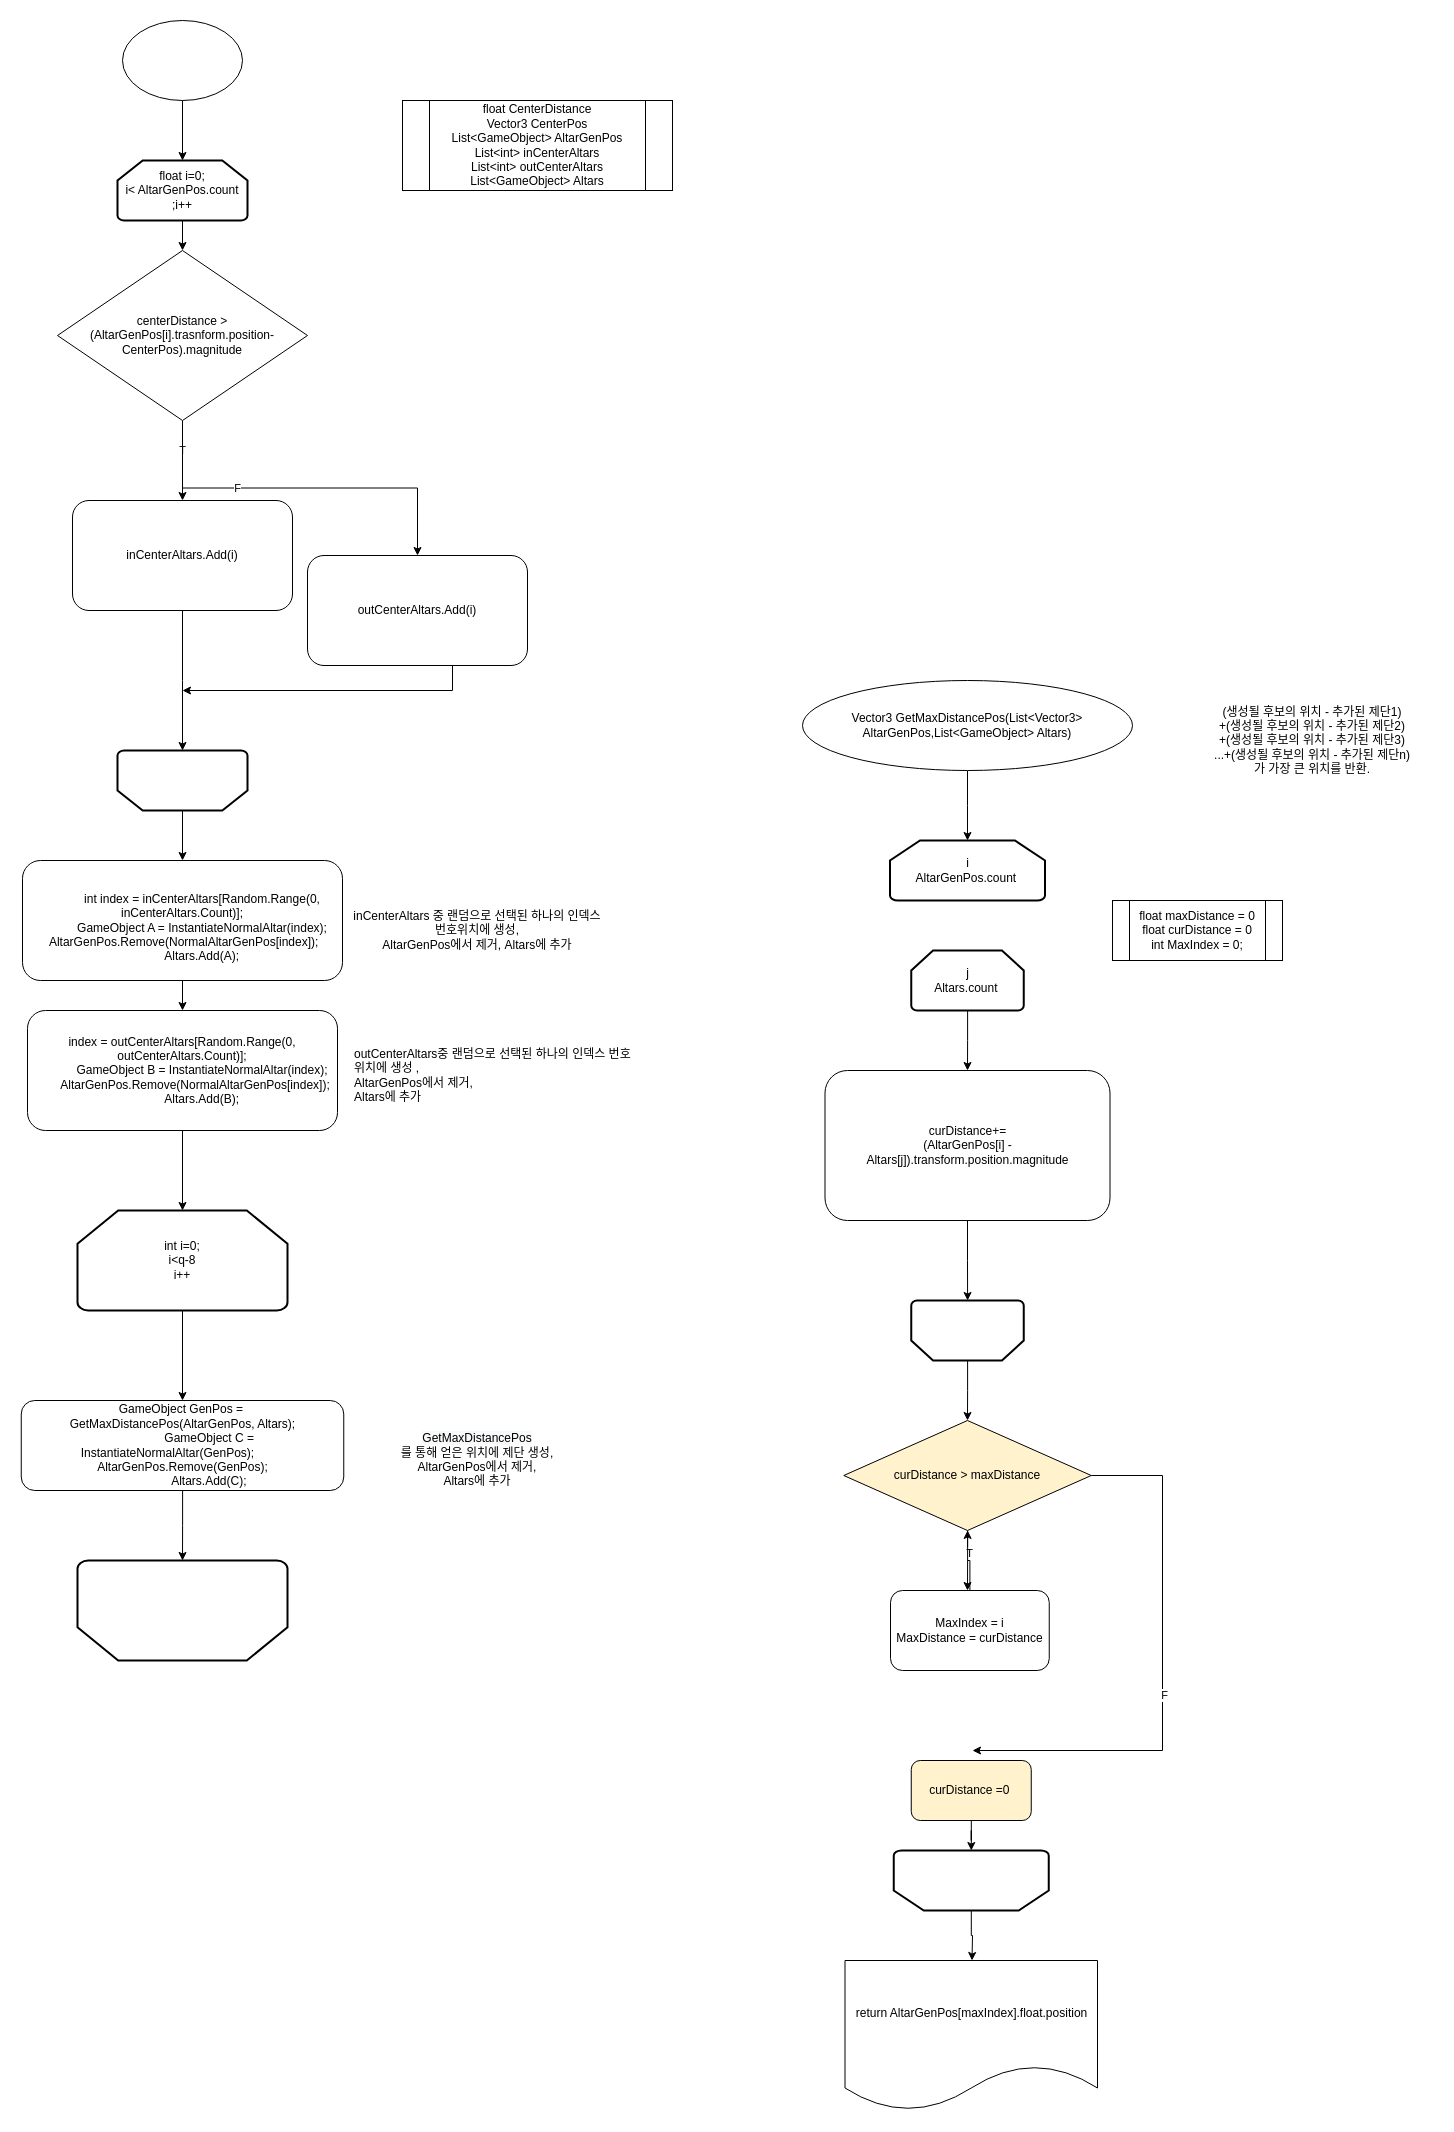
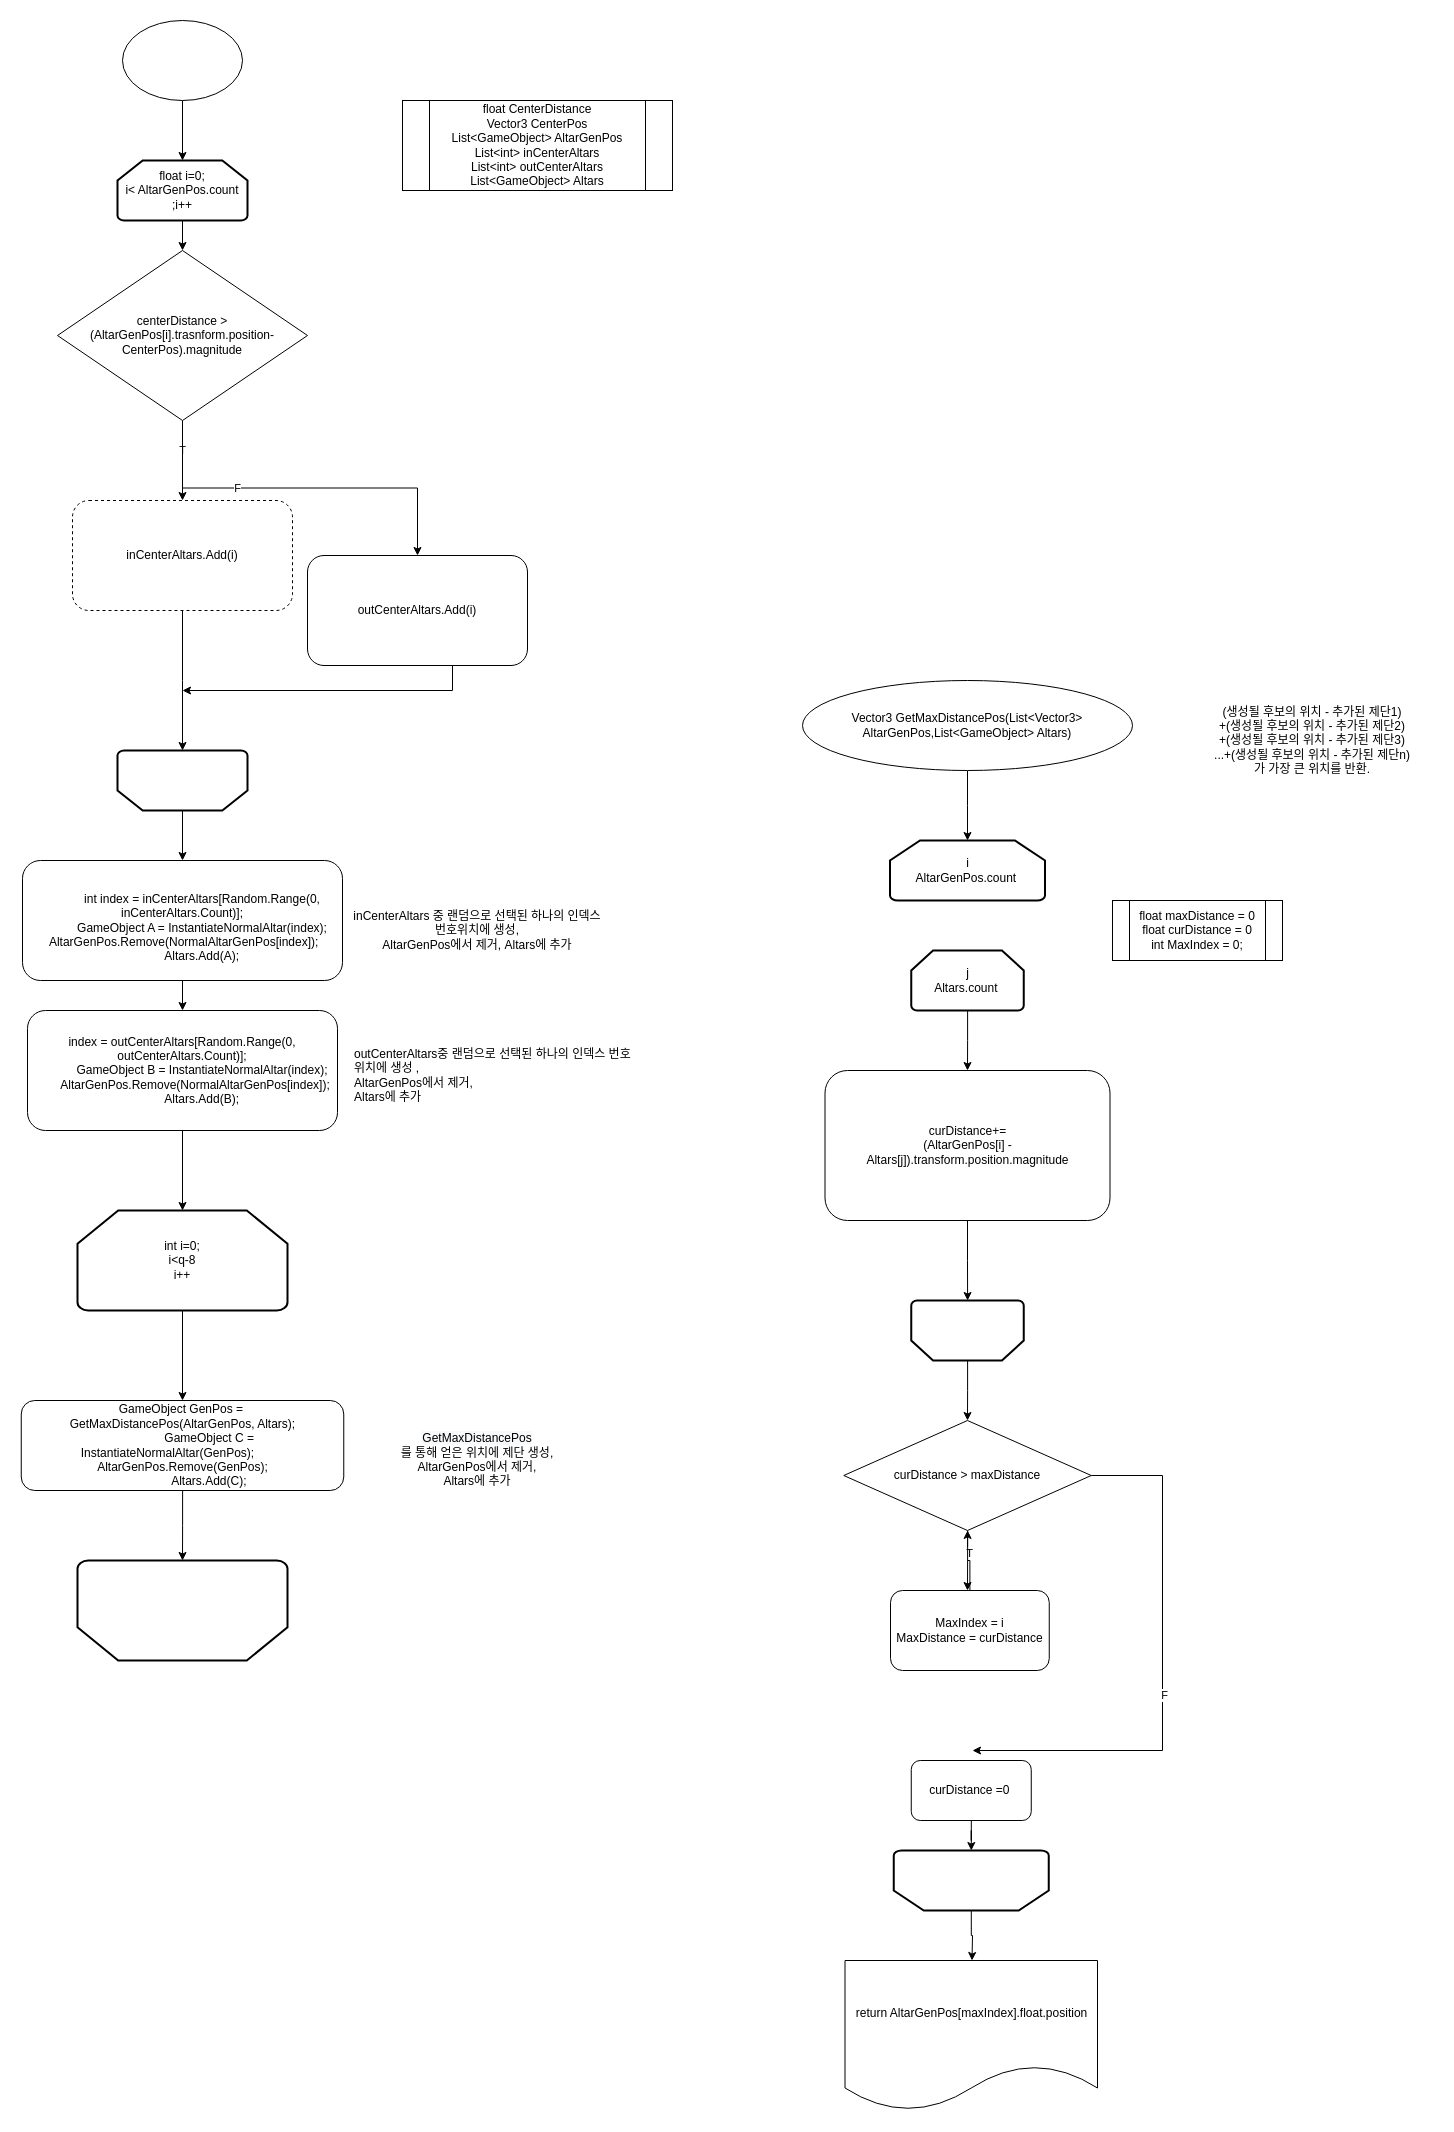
(183, 556) -> (183, 556)
(968, 1476) -> (968, 1476)
(971, 1791) -> (971, 1791)
